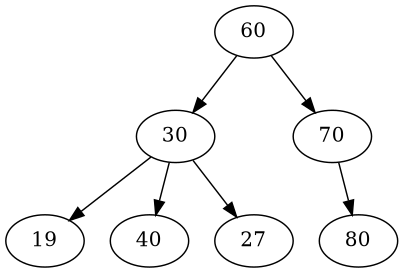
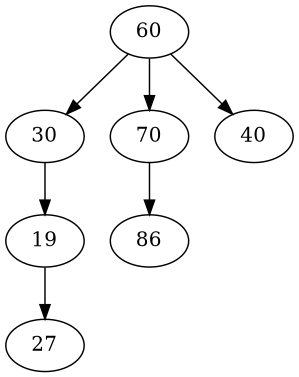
(164, 182) -> (196, 79)
(210, 183) -> (45, 286)
(358, 241) -> (149, 241)
